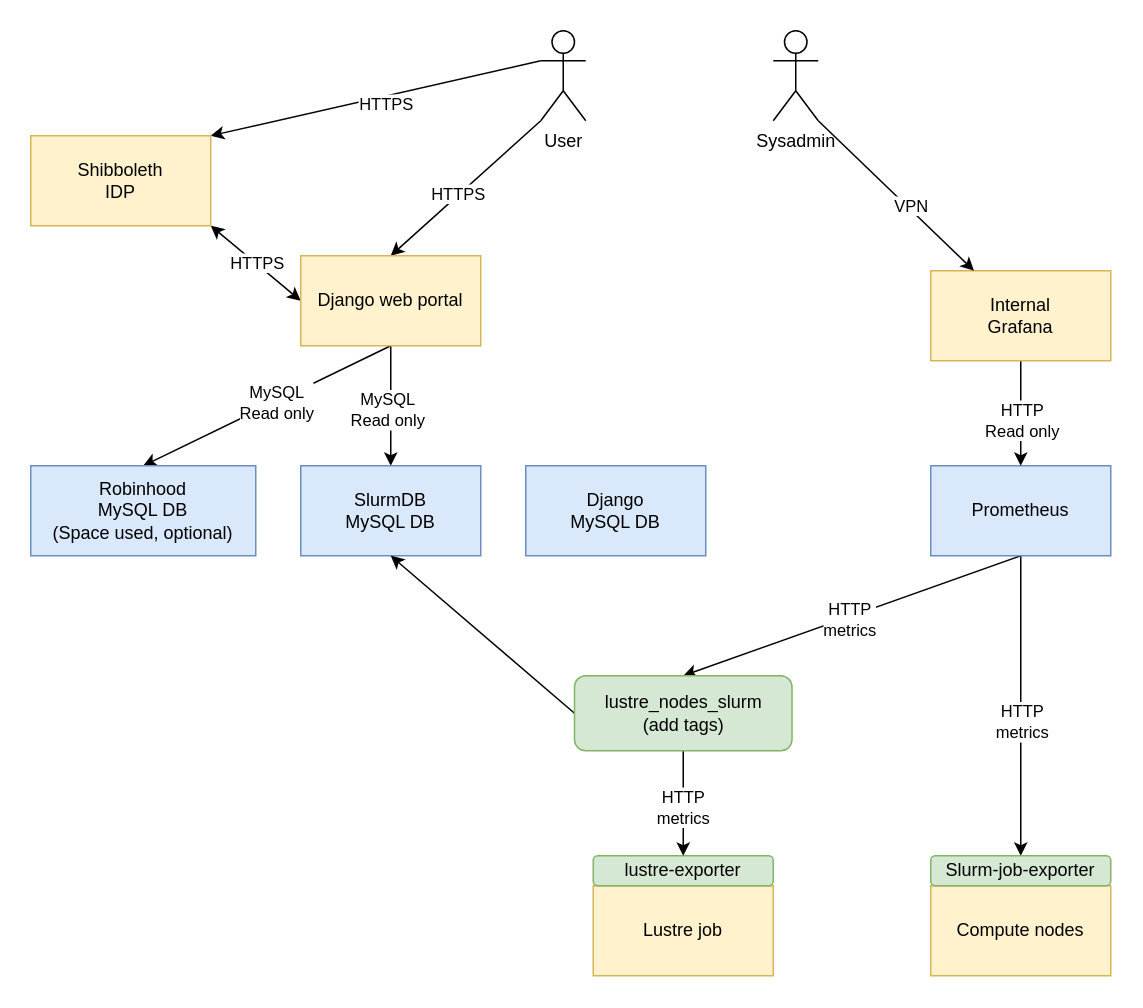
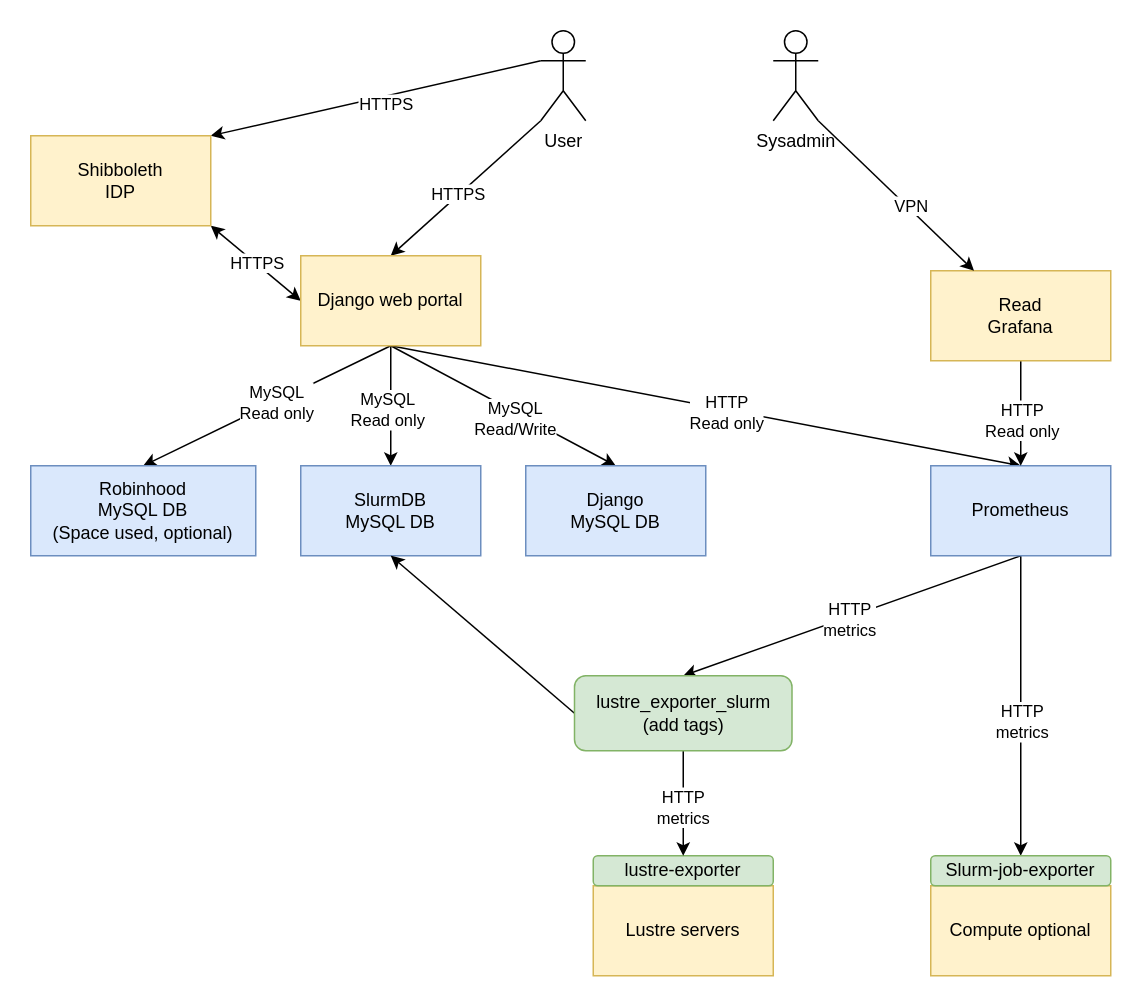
(1021, 316) -> (1021, 316)
none -> (544, 375)
none -> (500, 404)
(684, 713) -> (684, 713)
(683, 931) -> (683, 931)
(1021, 931) -> (1021, 931)
